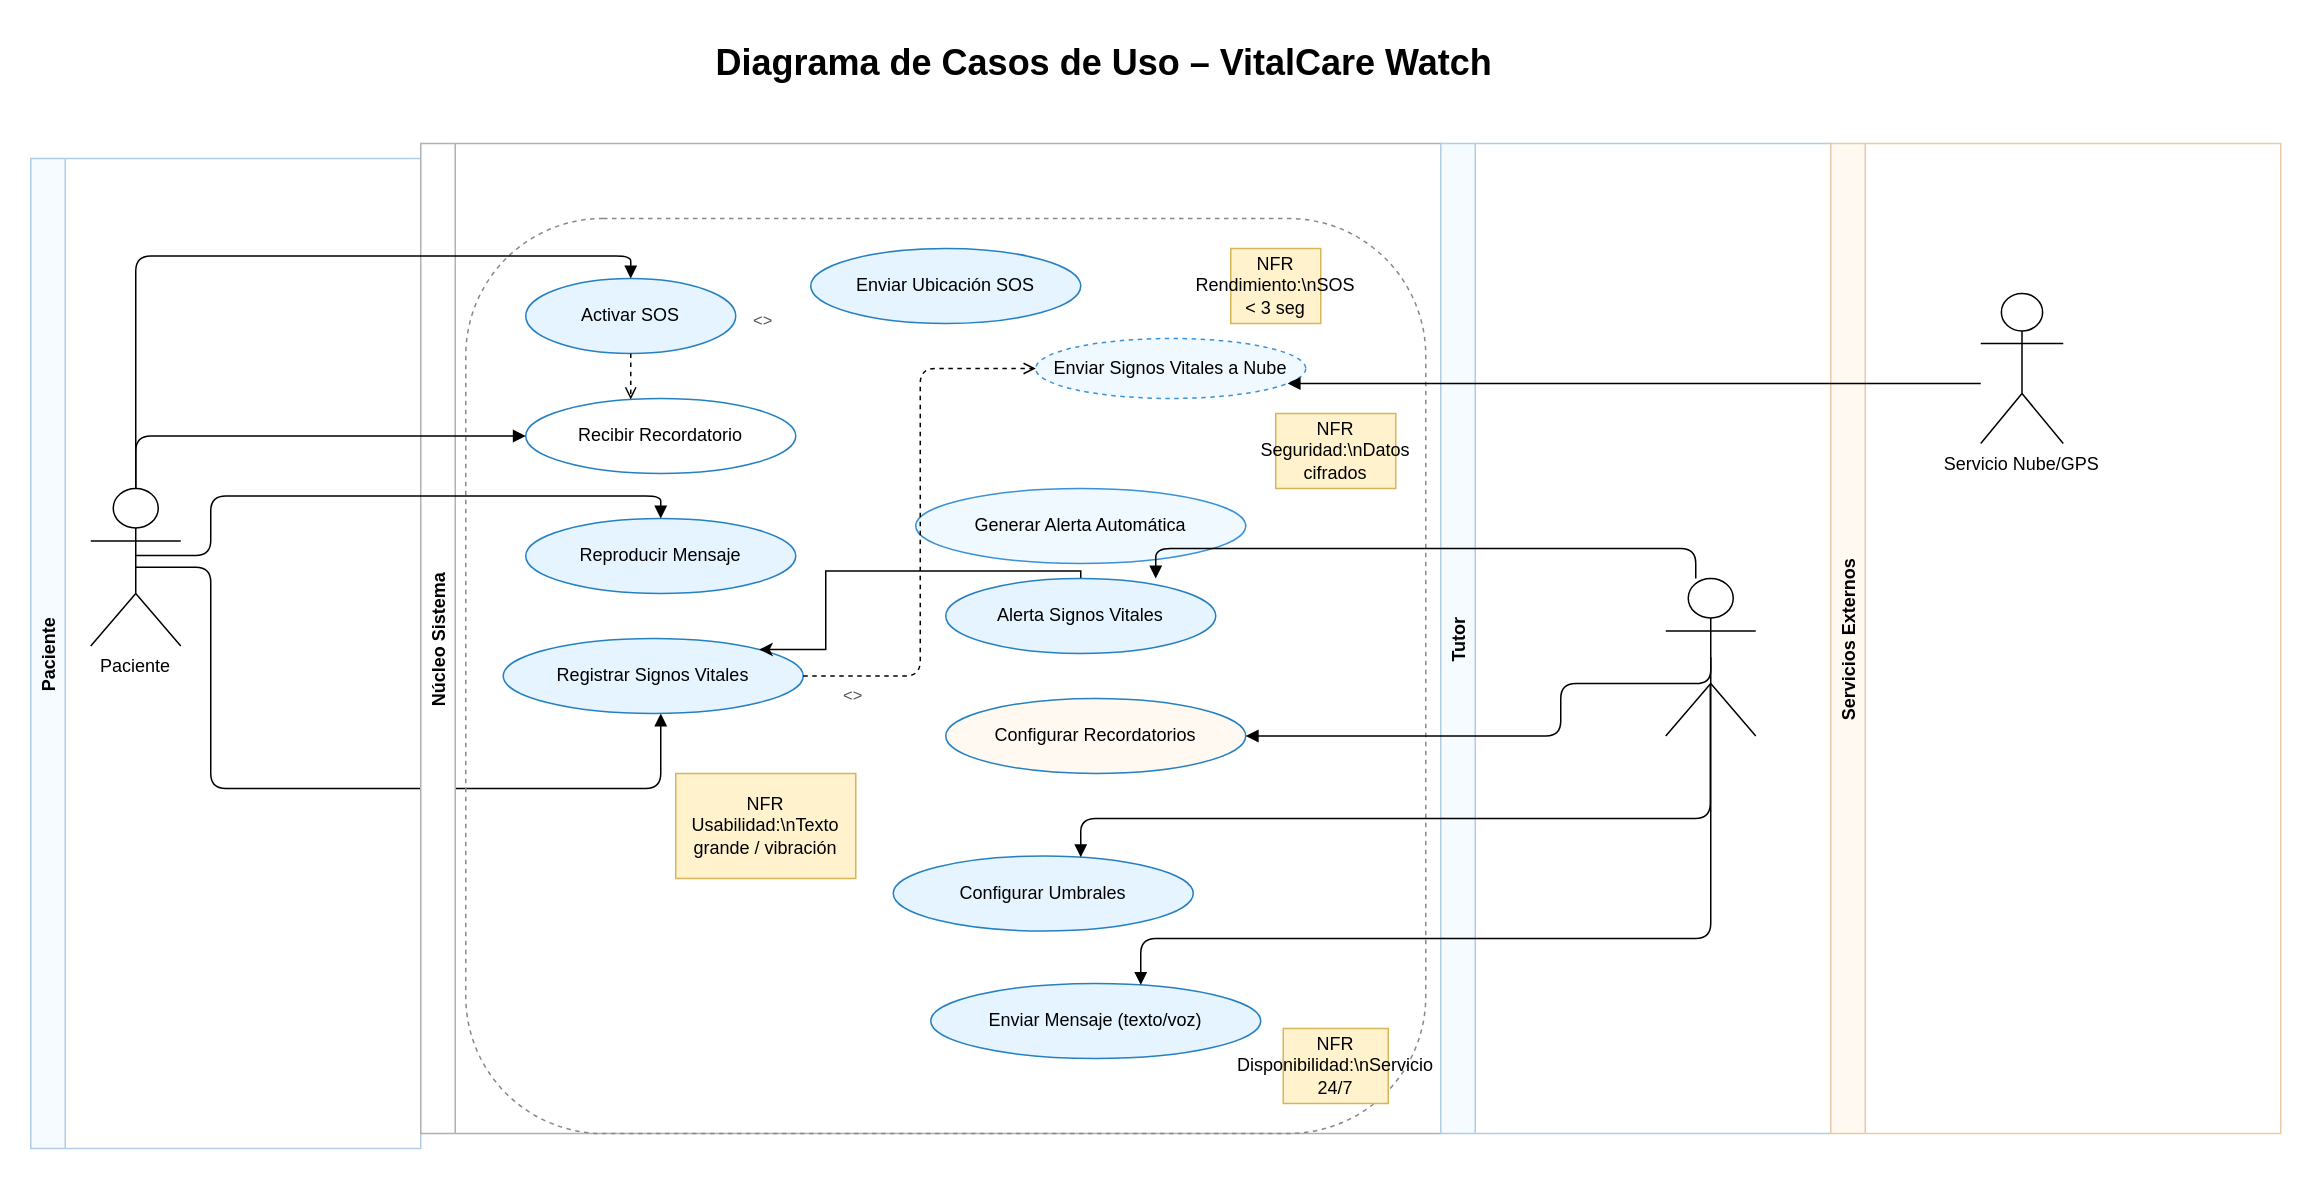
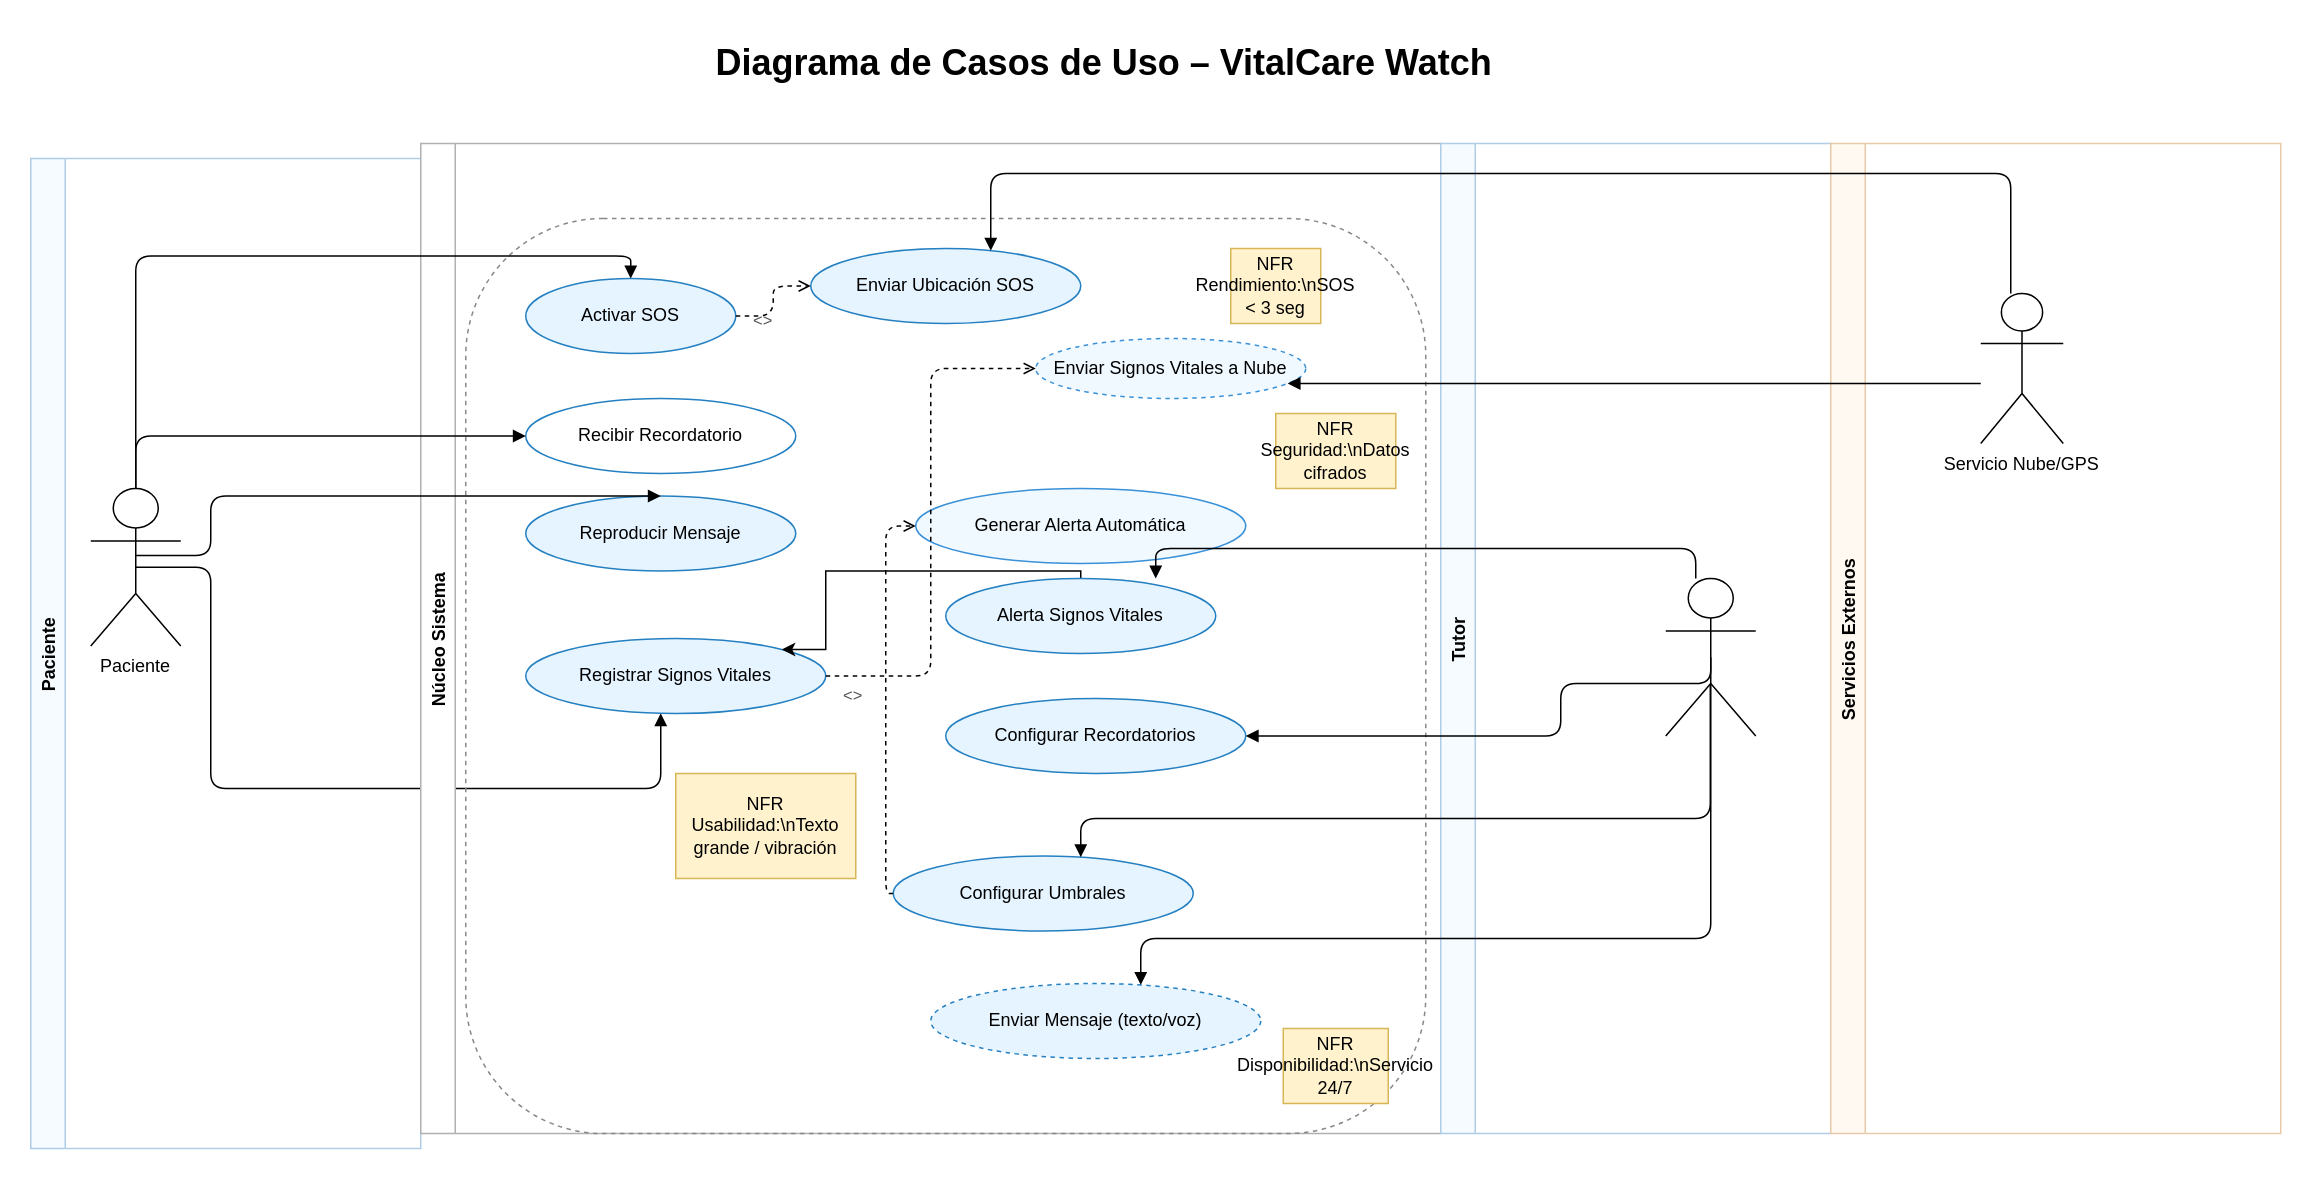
none -> (1529, 173)
(631, 374) -> (773, 302)
(661, 556) -> (661, 533)
(653, 676) -> (676, 676)
none -> (886, 702)
(1096, 736) -> (1096, 736)
(1096, 1021) -> (1096, 1021)
